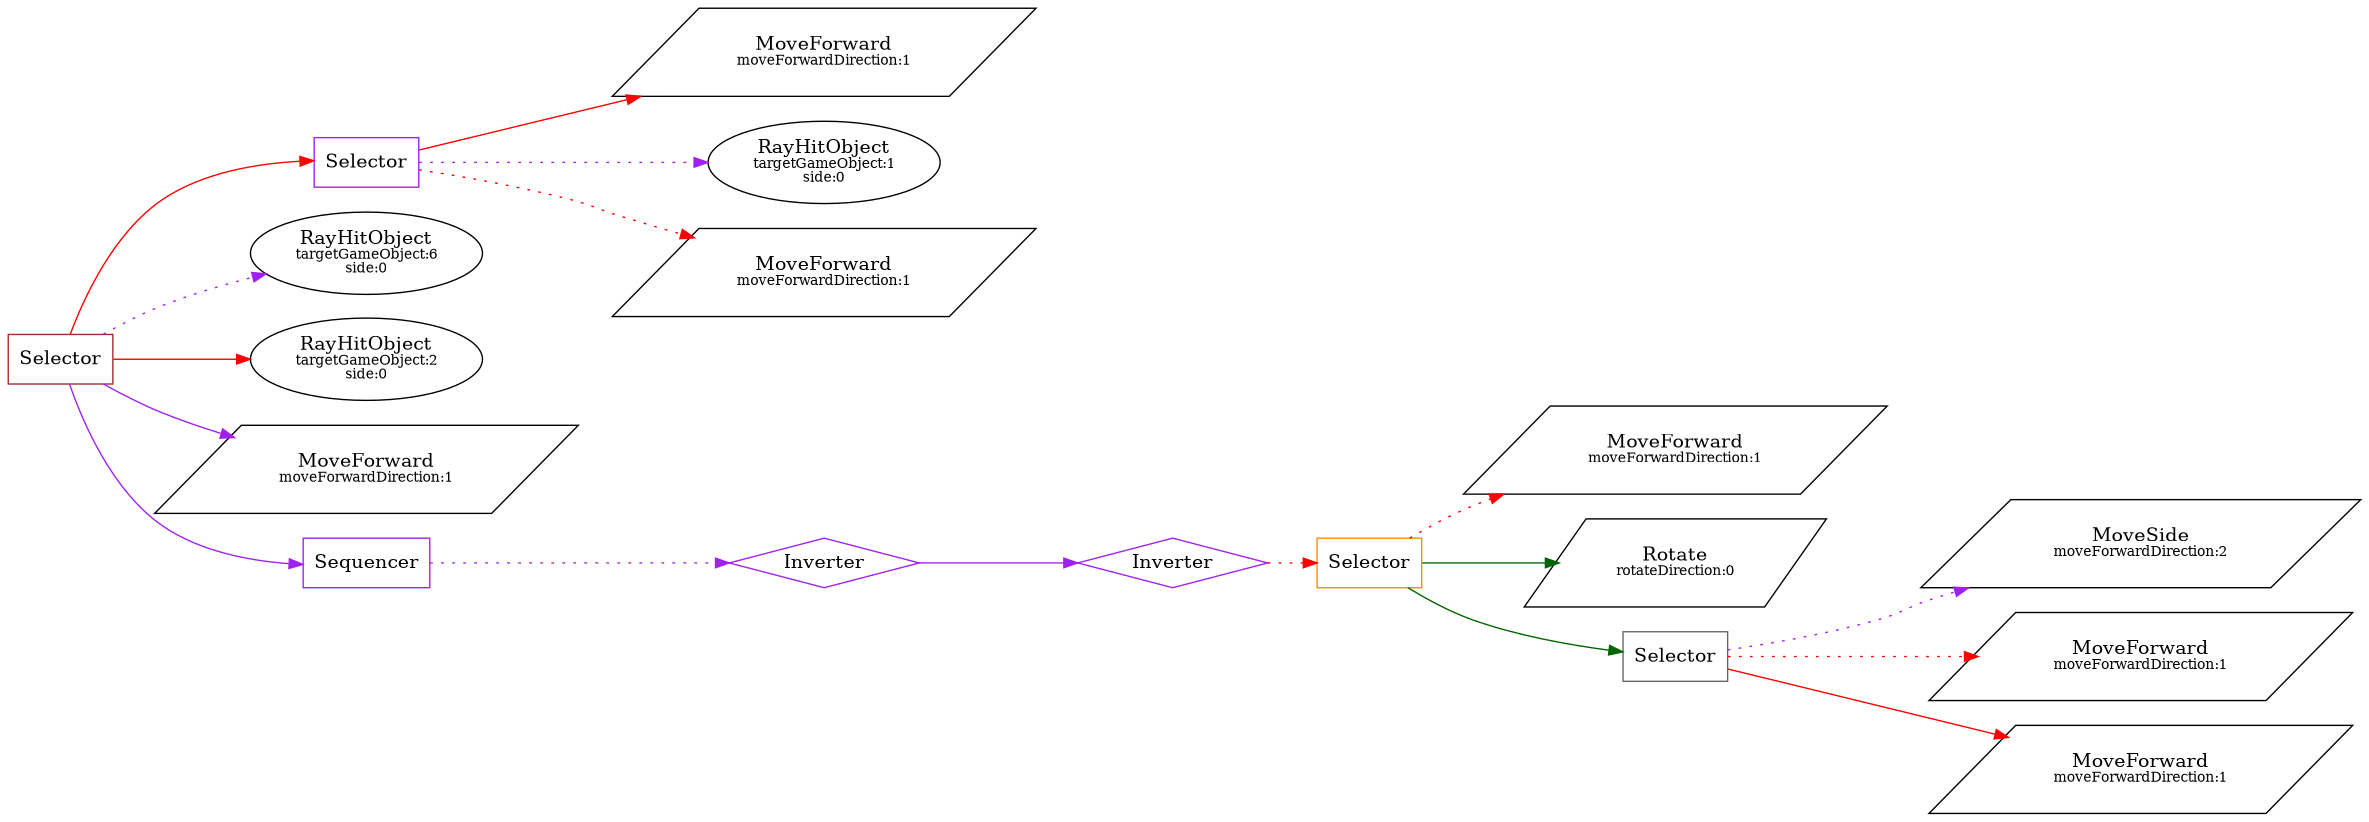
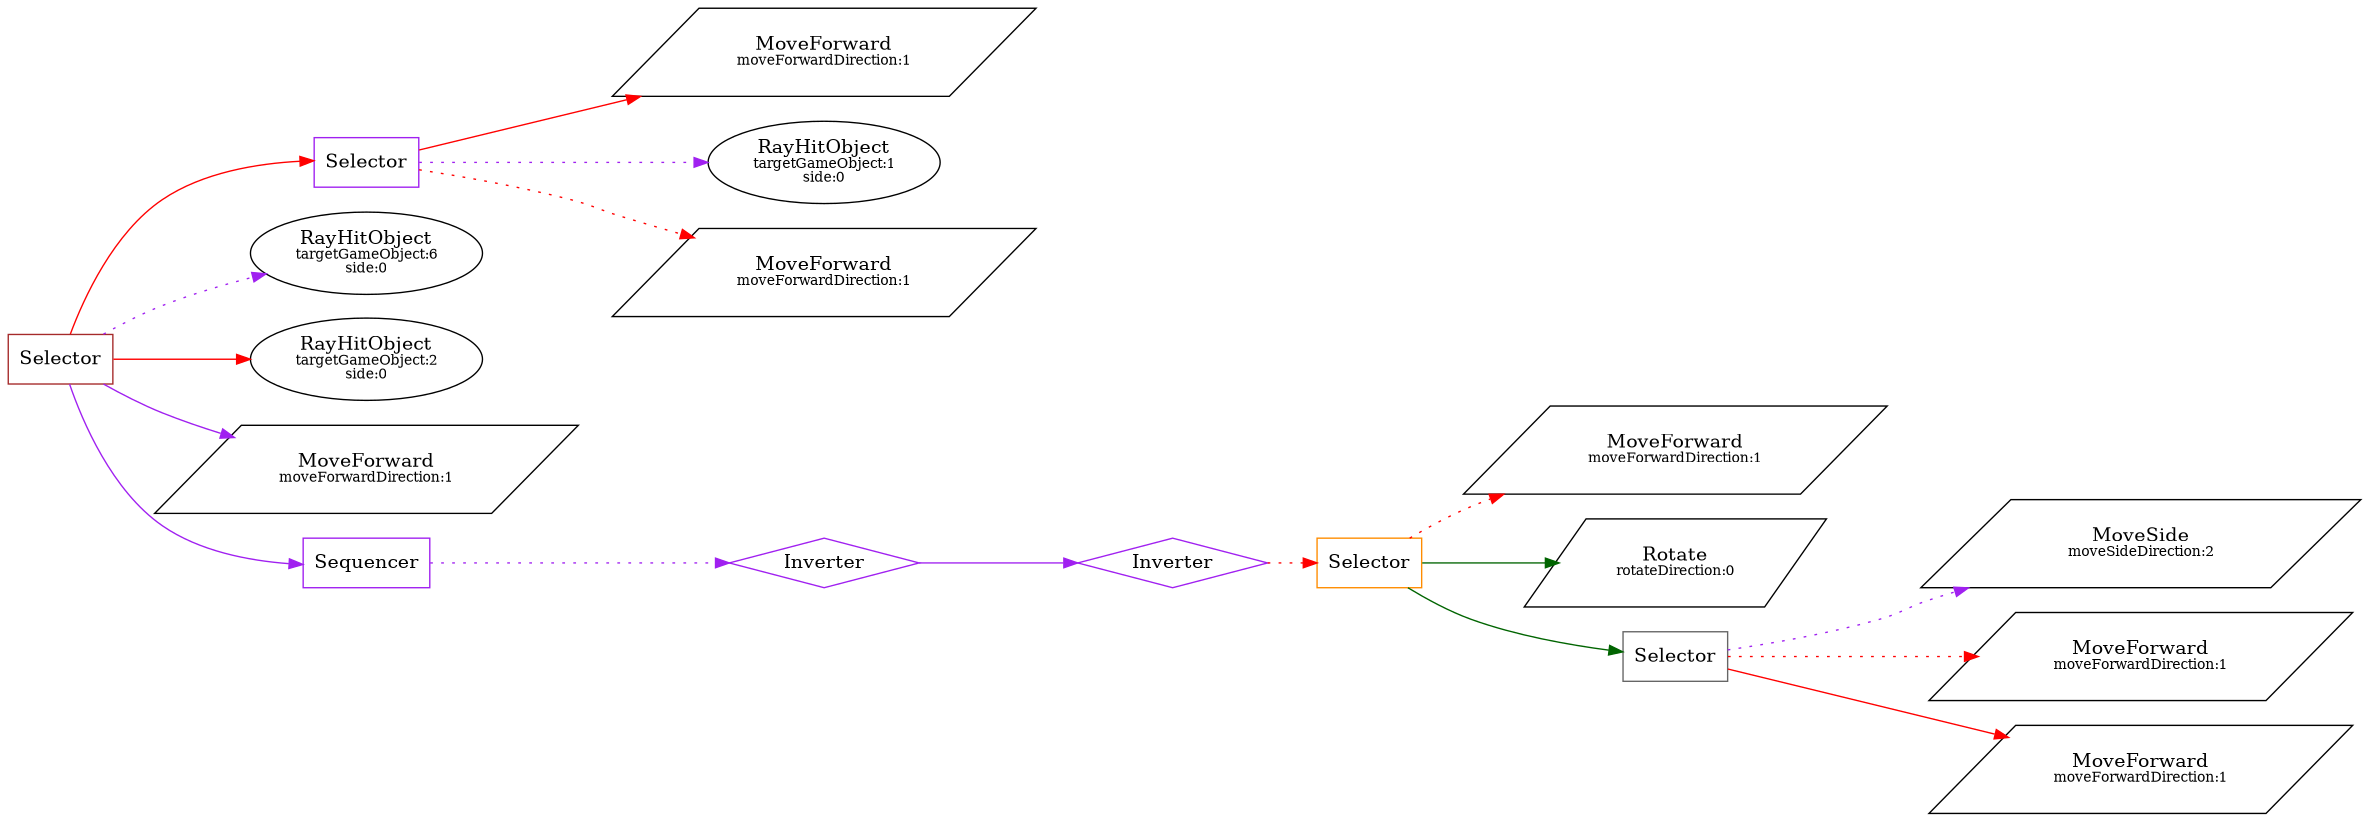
(2141, 552) -> (2141, 552)
